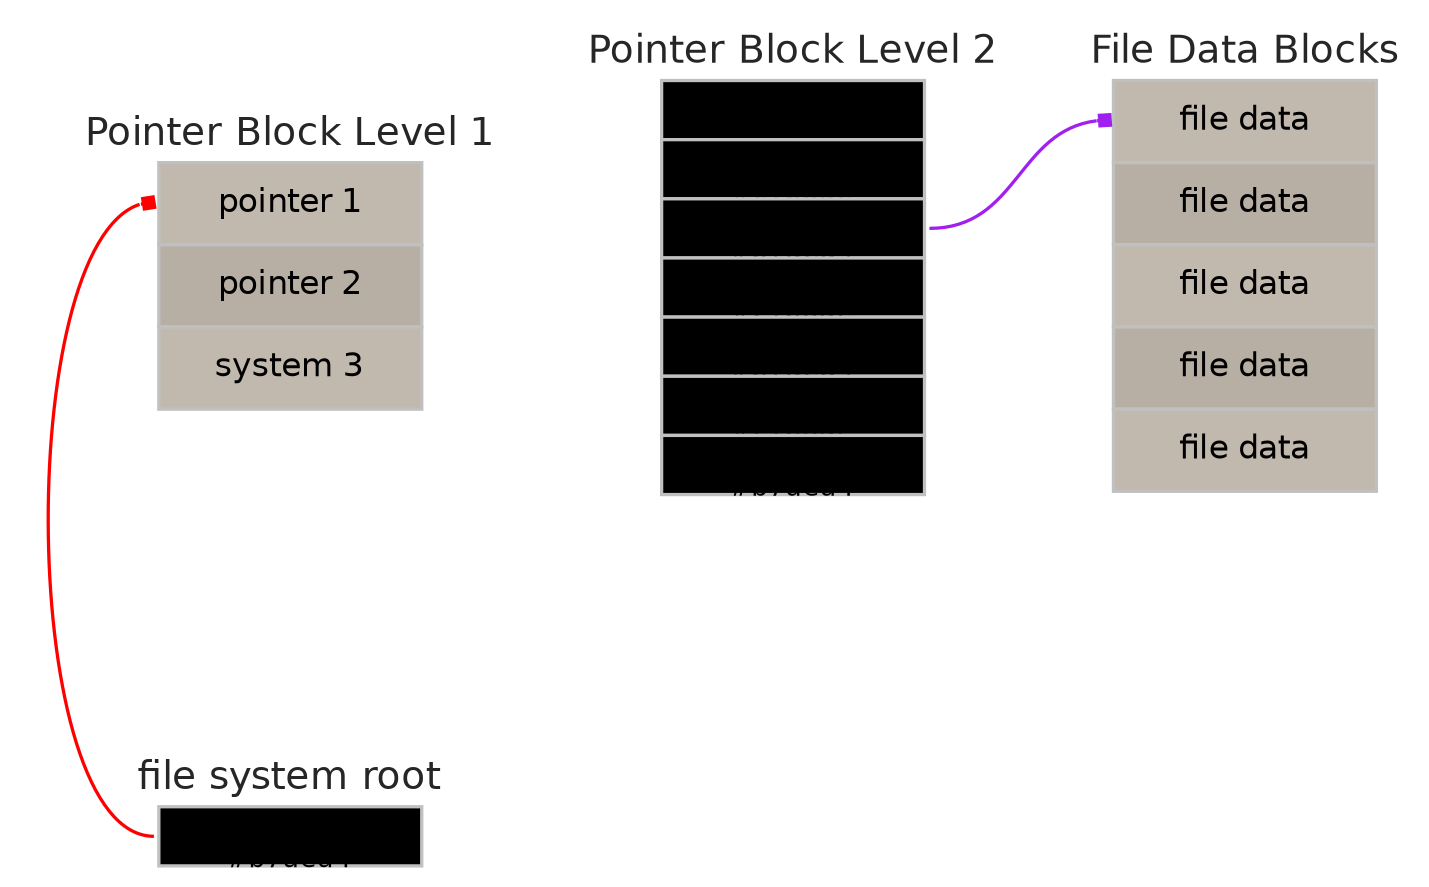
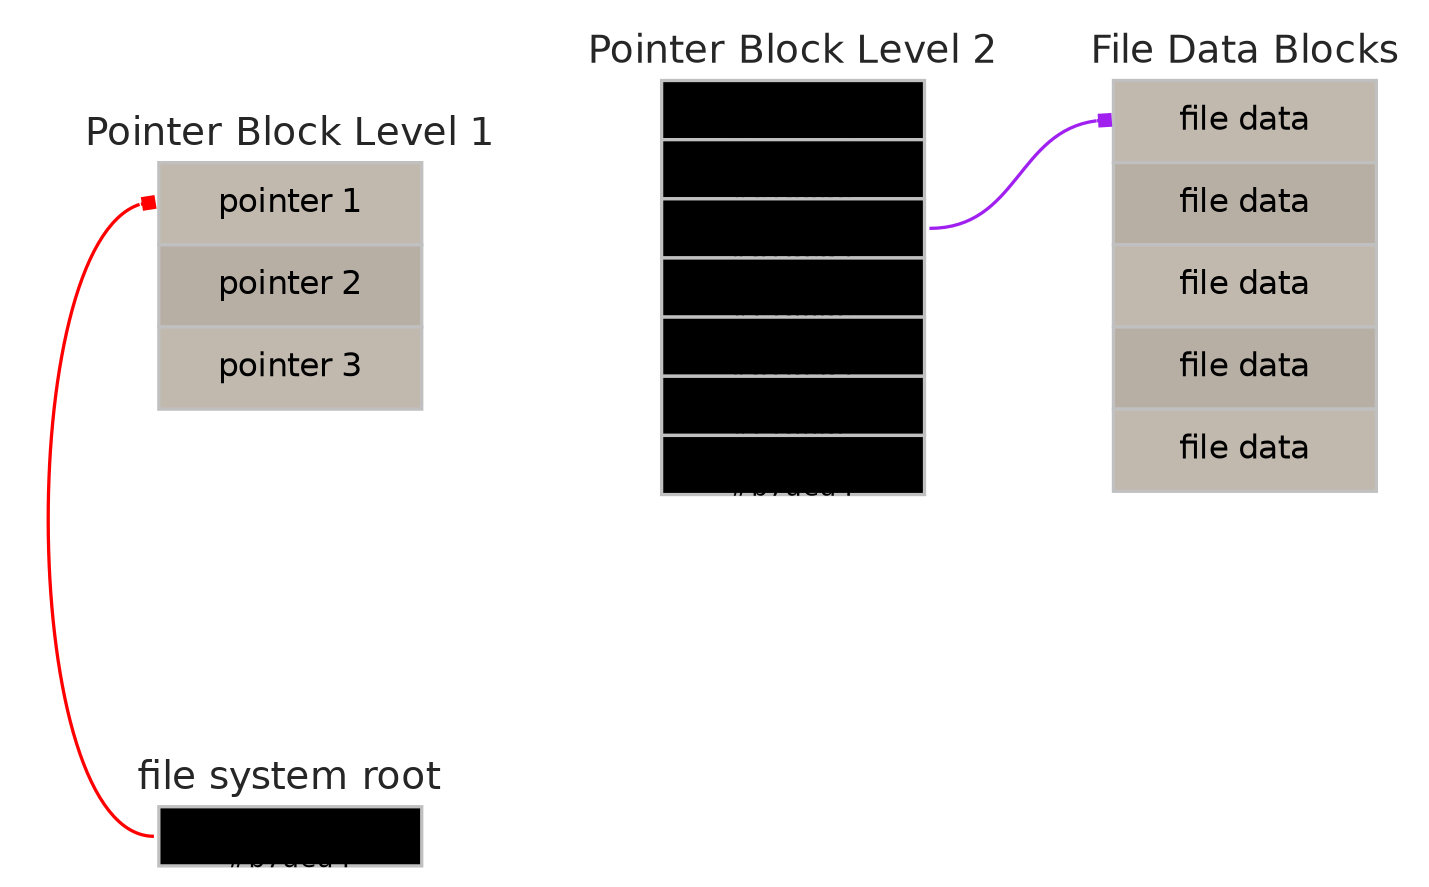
(290, 366) -> (290, 366)
